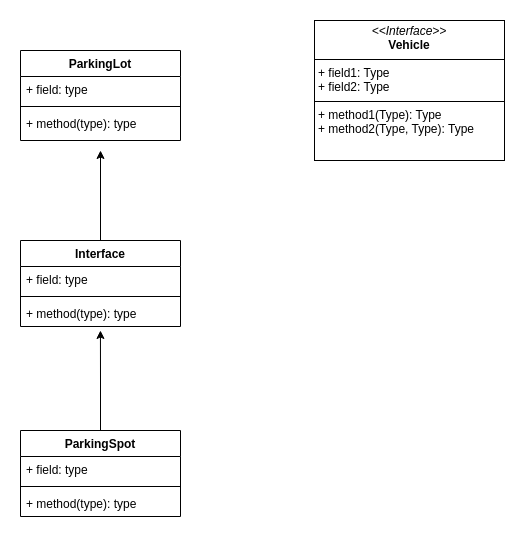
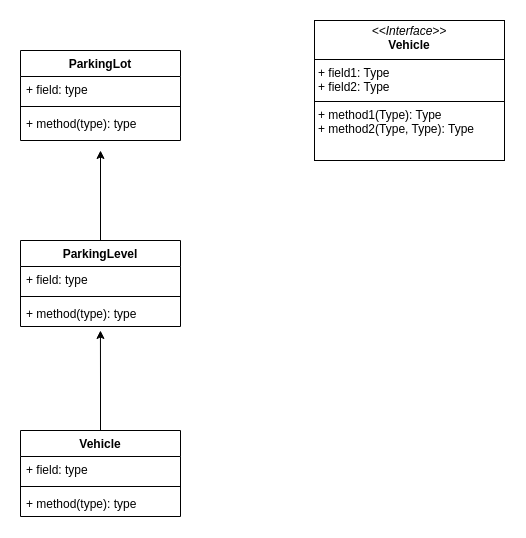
(101, 255) -> (101, 255)
(101, 445) -> (101, 445)
